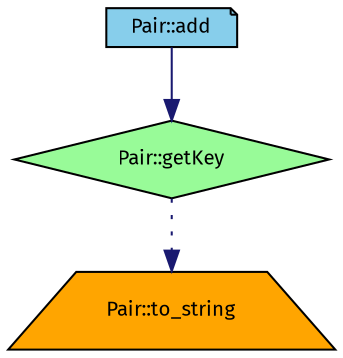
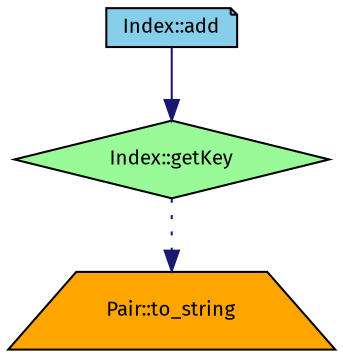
(172, 28) -> (172, 28)
(172, 159) -> (172, 159)
